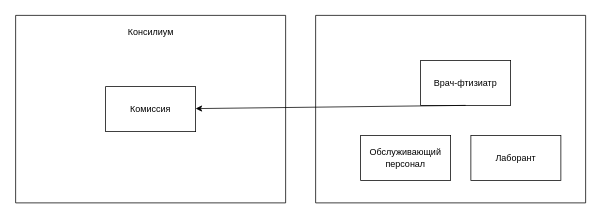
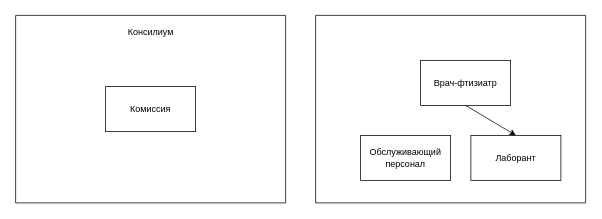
(371, 106) -> (488, 119)
